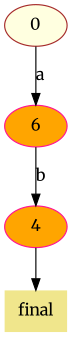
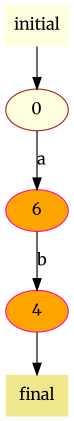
none -> (37, 25)
